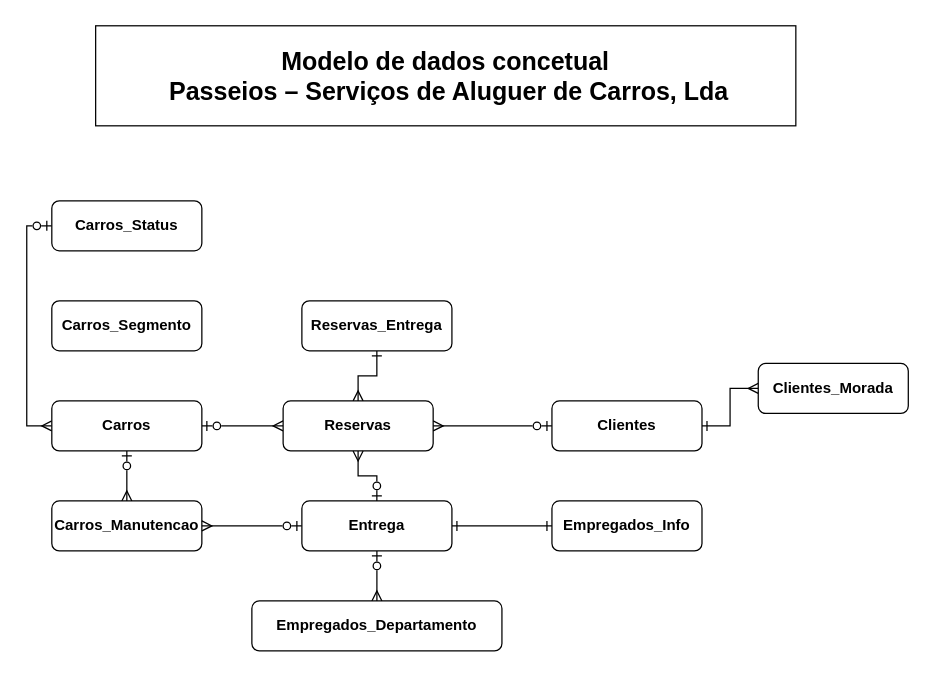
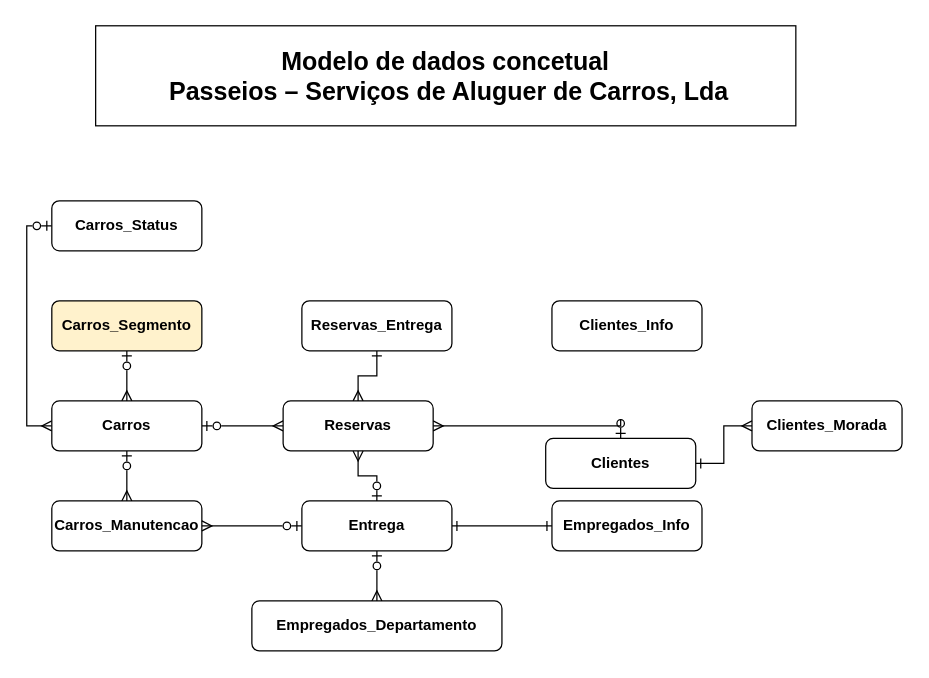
(127, 326) -> (127, 326)
none -> (627, 326)
none -> (127, 385)
(833, 388) -> (827, 426)
(627, 426) -> (621, 463)
